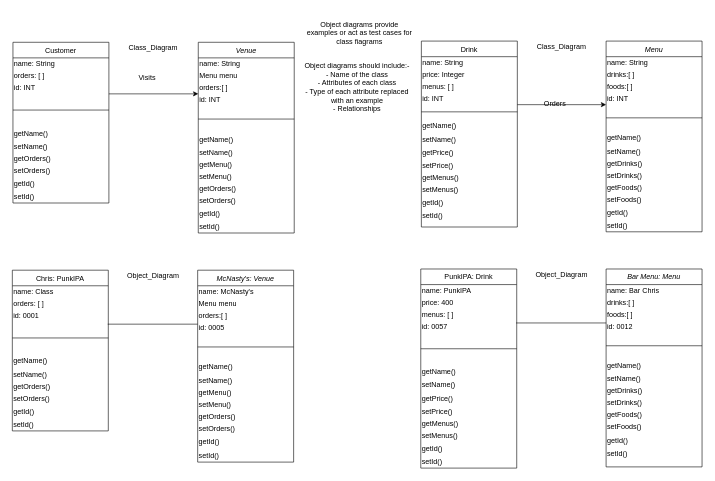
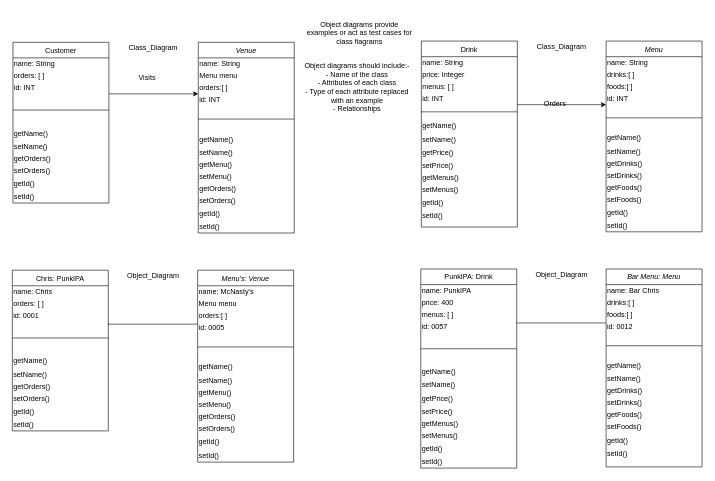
(245, 278) -> (245, 278)
(33, 292) -> (33, 292)
